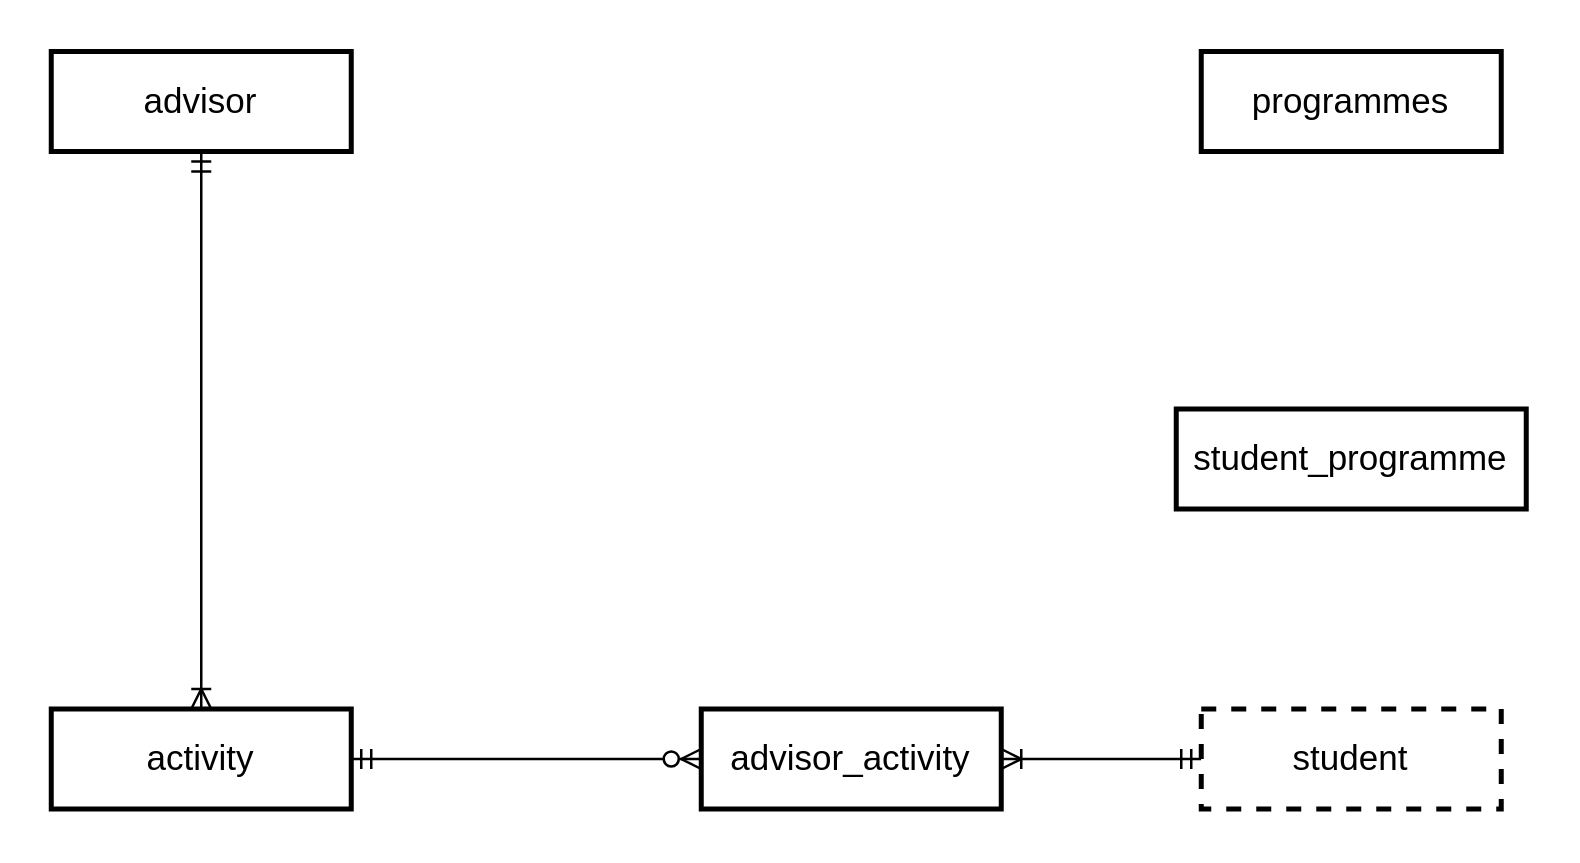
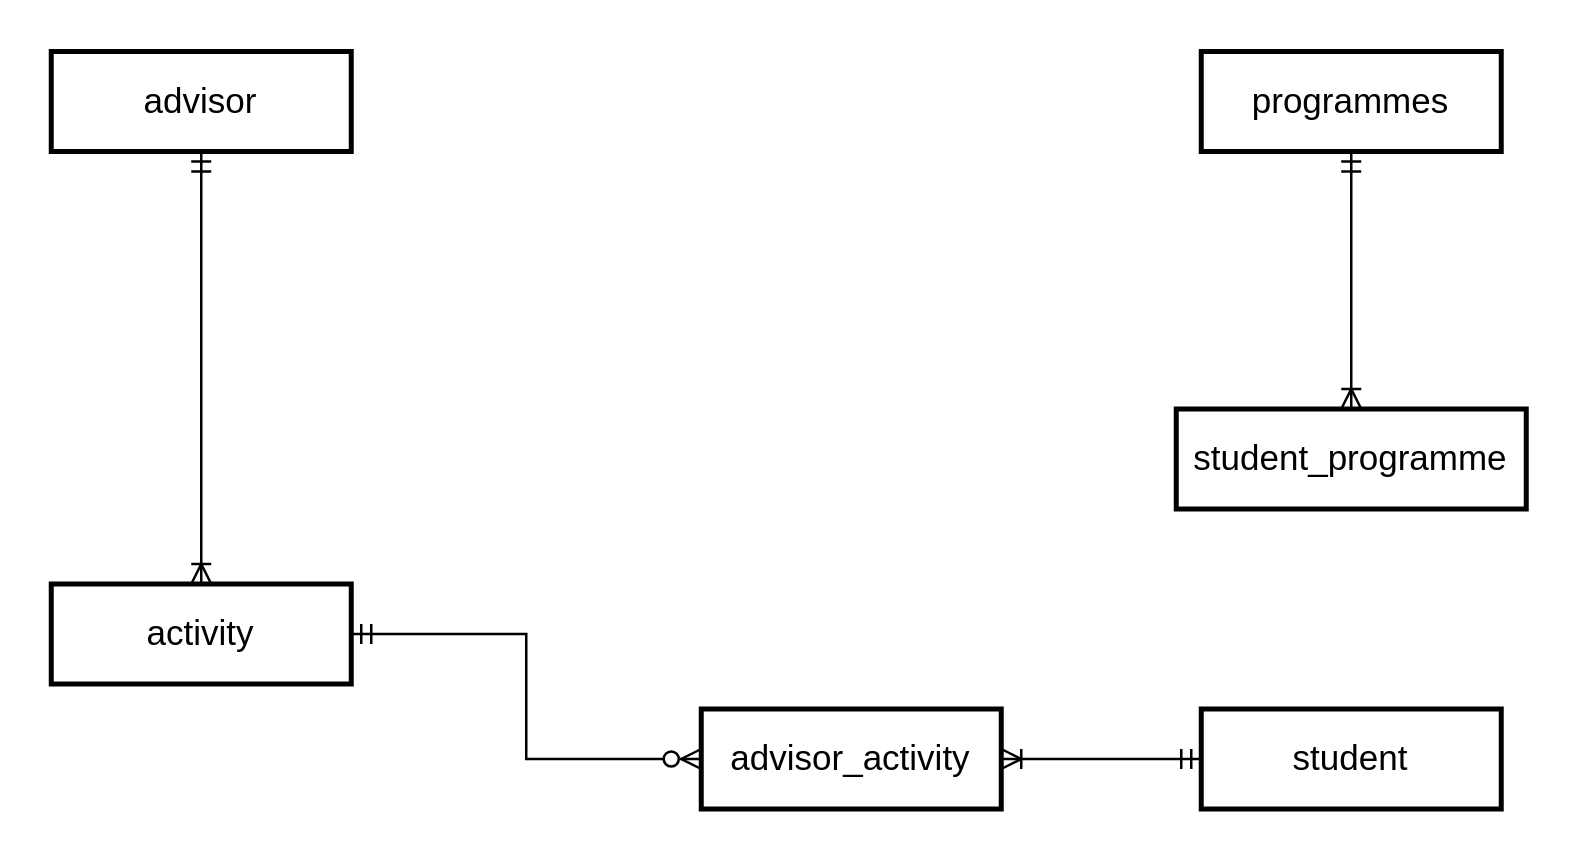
none -> (1351, 279)
(201, 759) -> (201, 634)
(1351, 759) -> (1351, 759)
